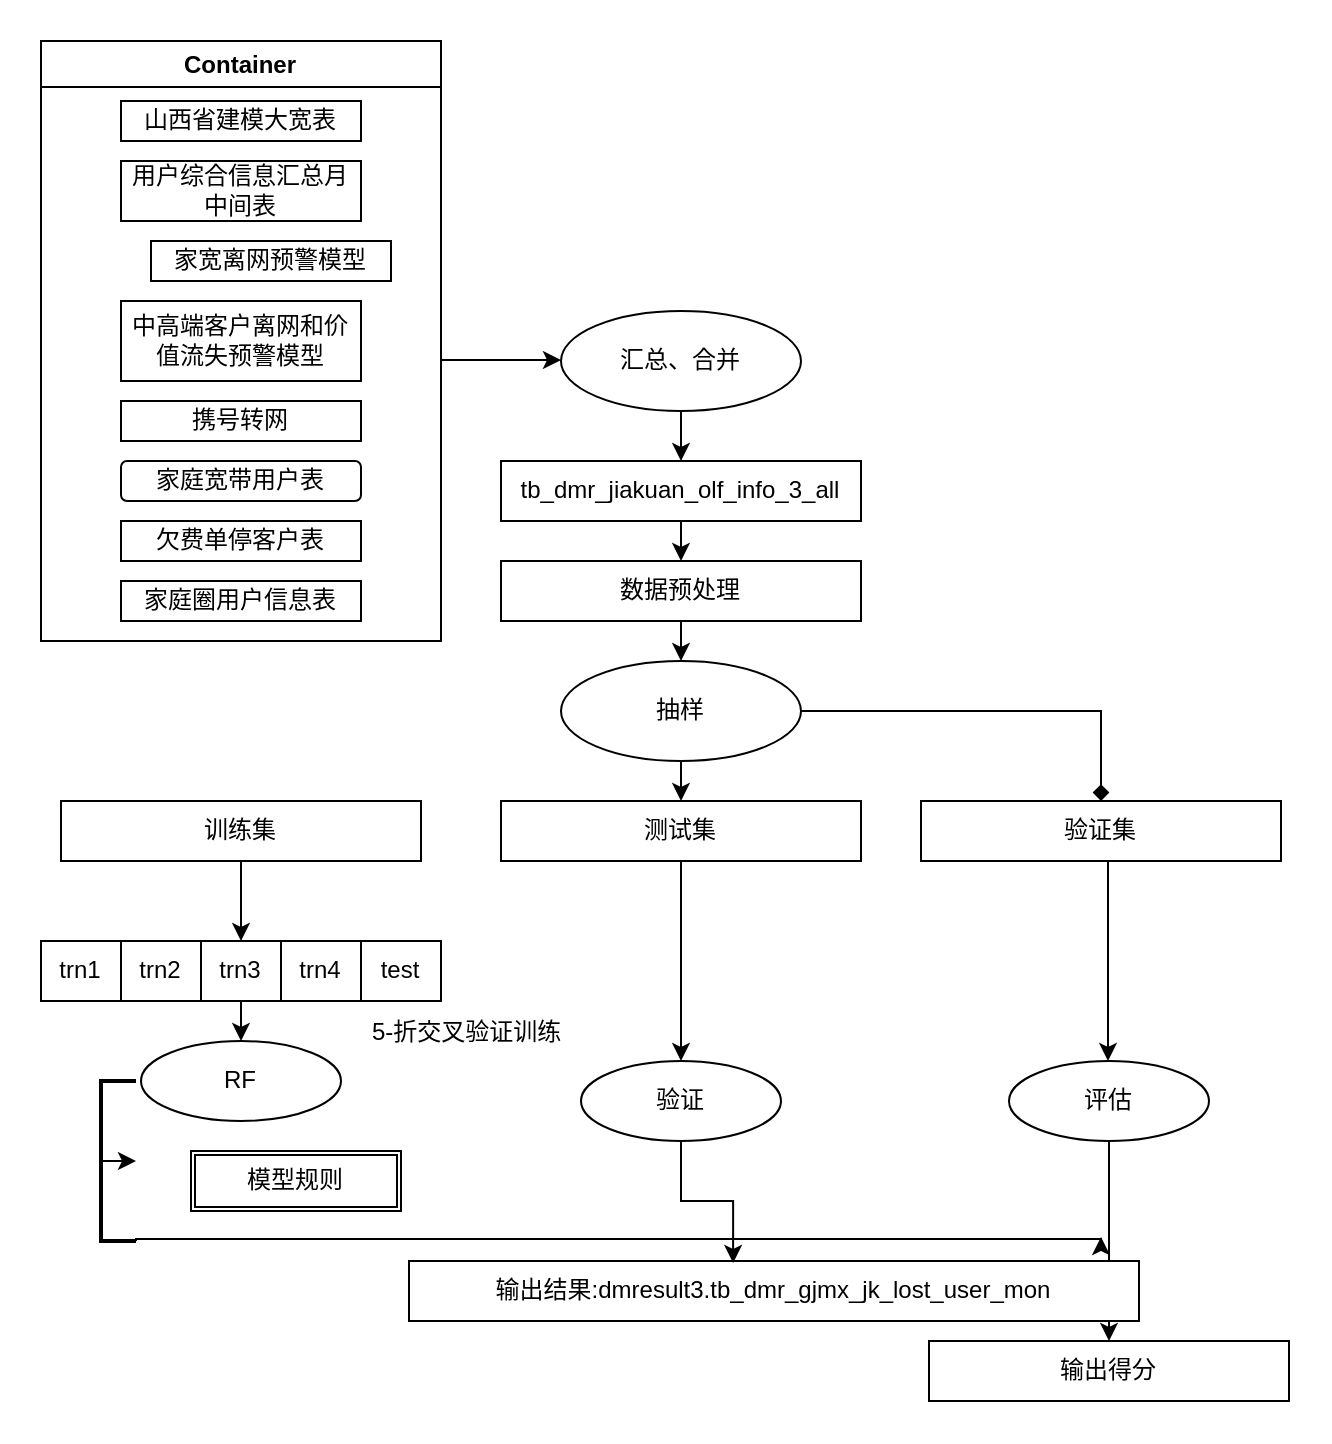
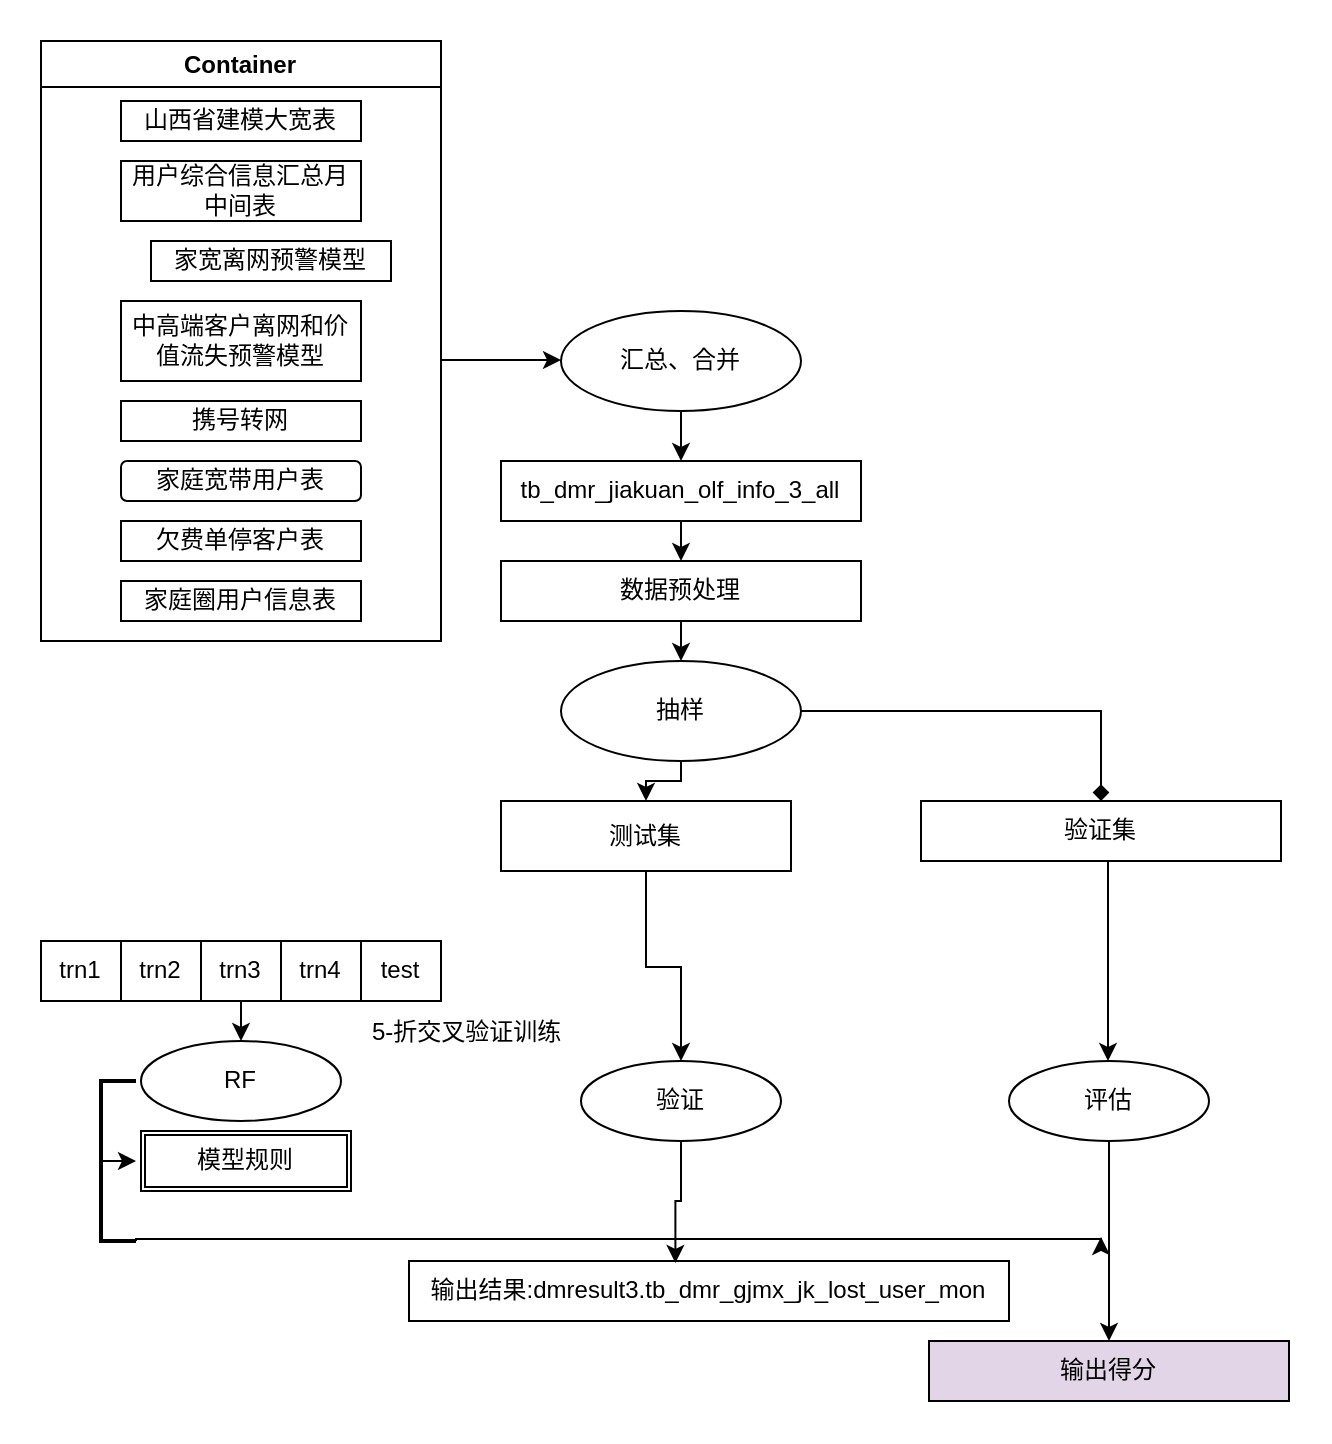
(241, 831) -> none
(681, 831) -> (646, 836)
(241, 894) -> none
(296, 1181) -> (246, 1161)
(774, 1291) -> (709, 1291)
(1109, 1371) -> (1109, 1371)
